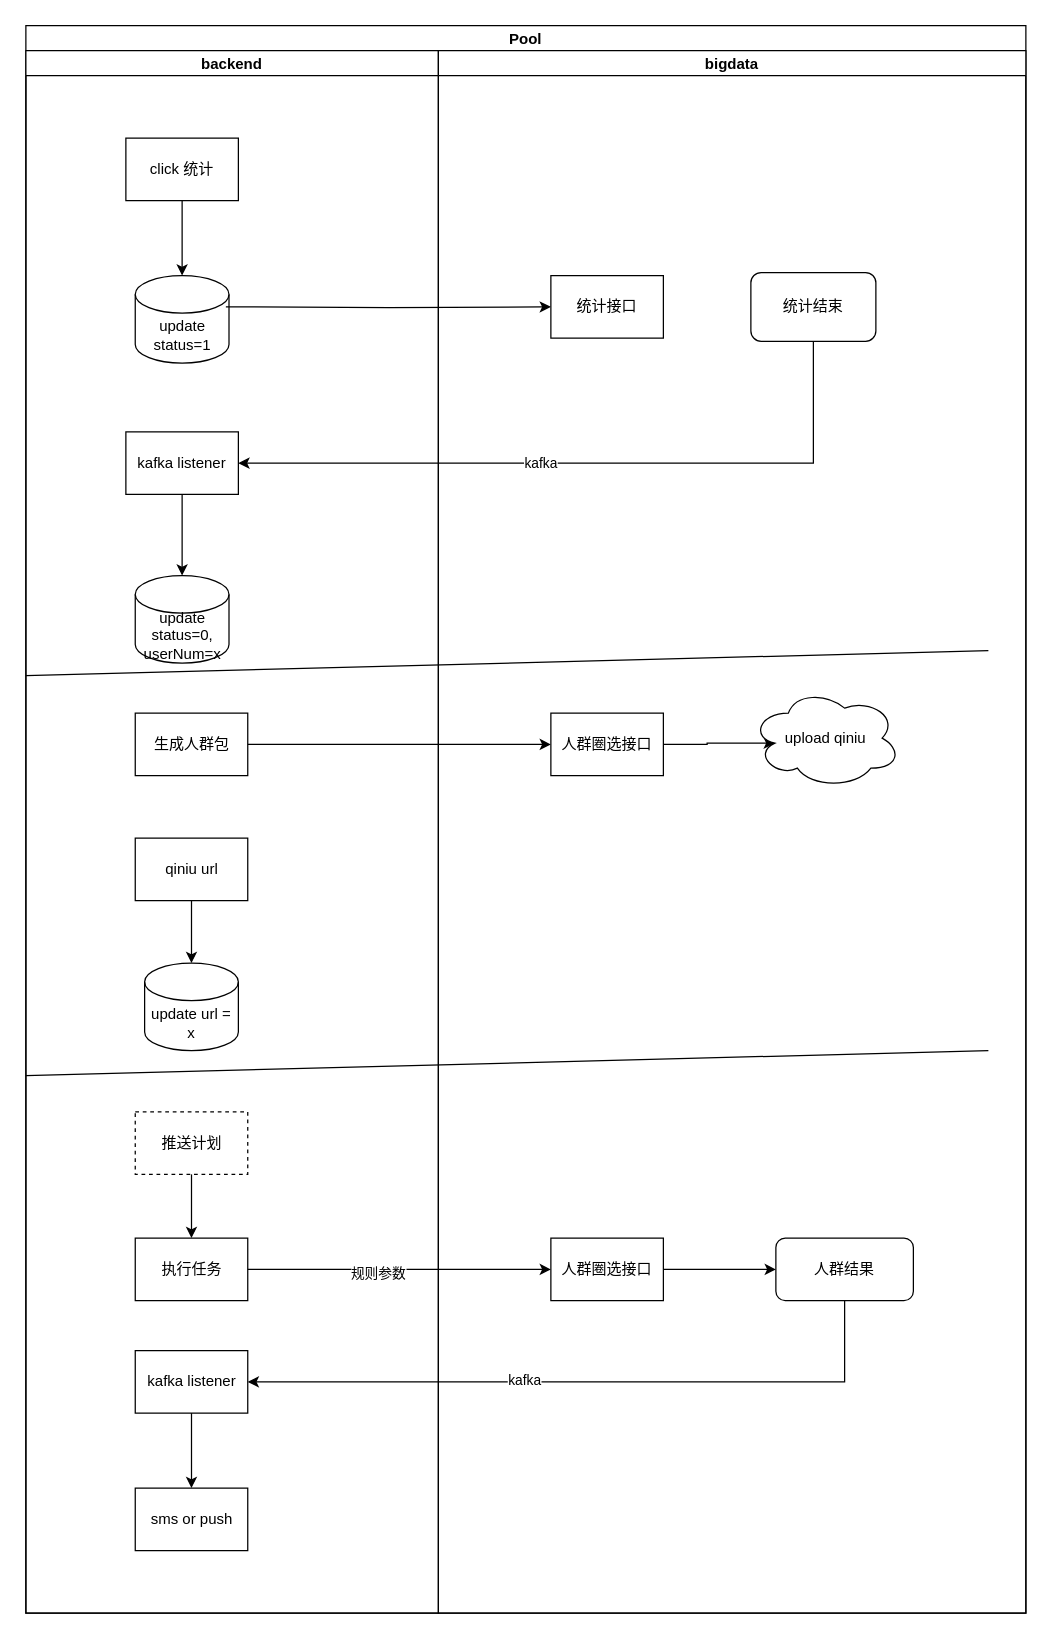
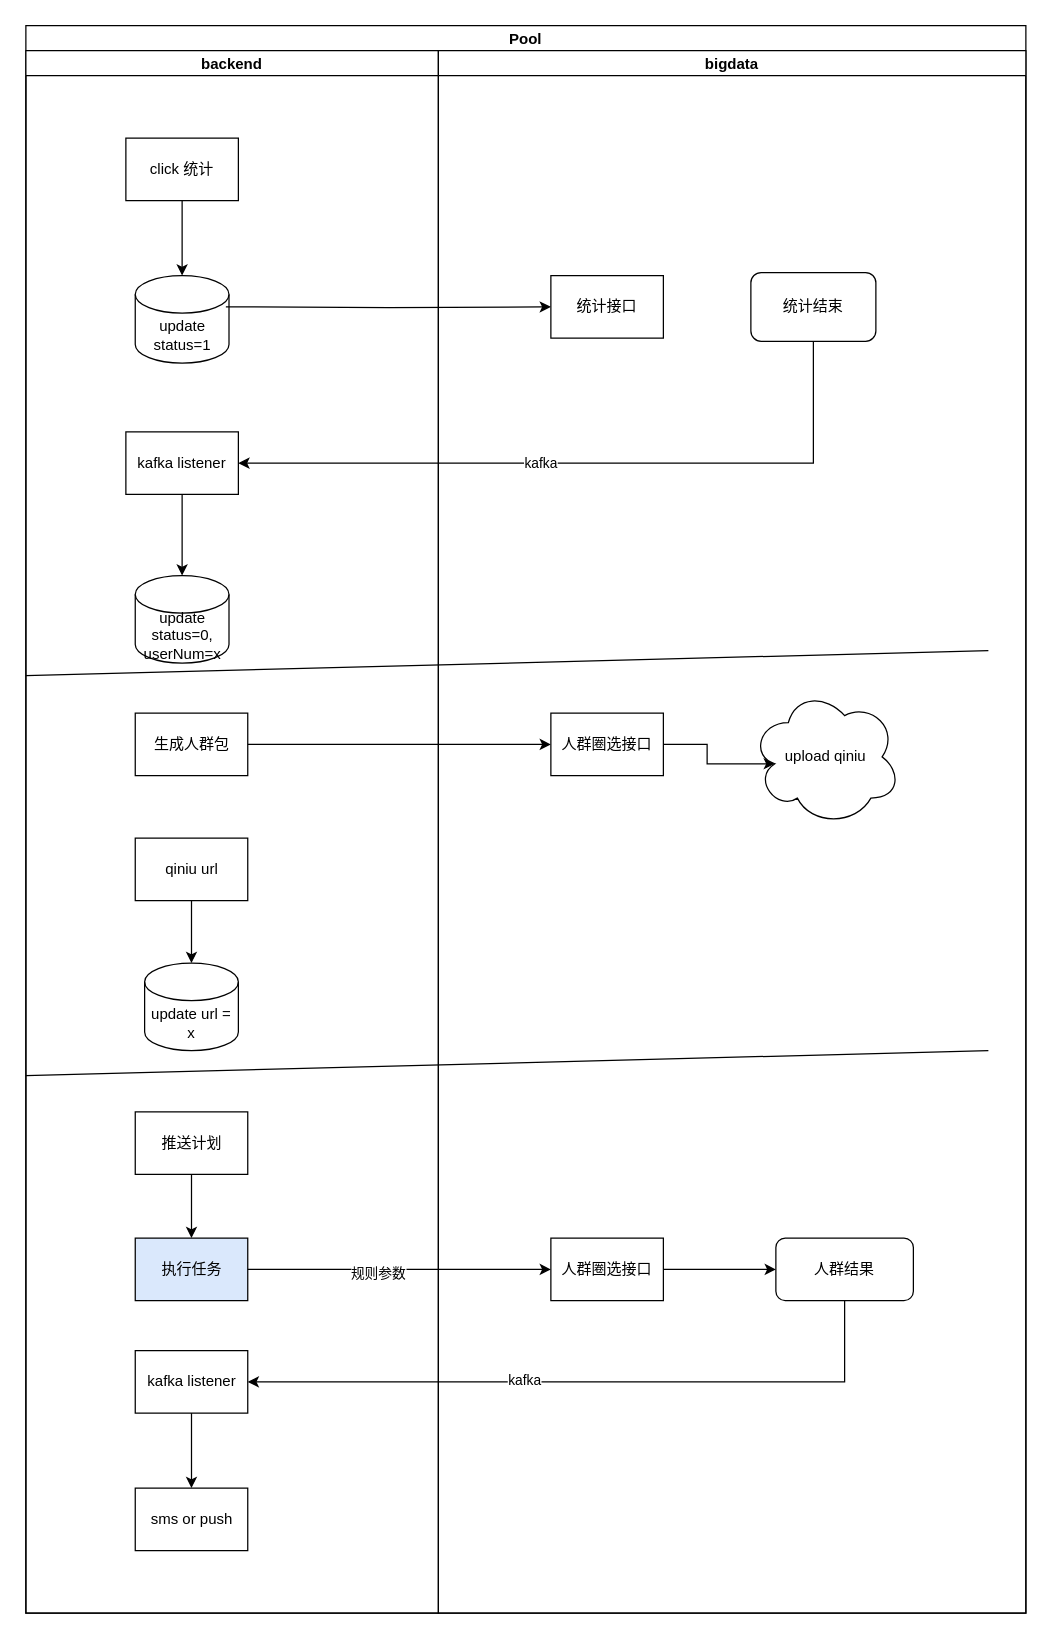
(826, 738) -> (826, 757)
(191, 1143) -> (191, 1143)
(191, 1269) -> (191, 1269)
